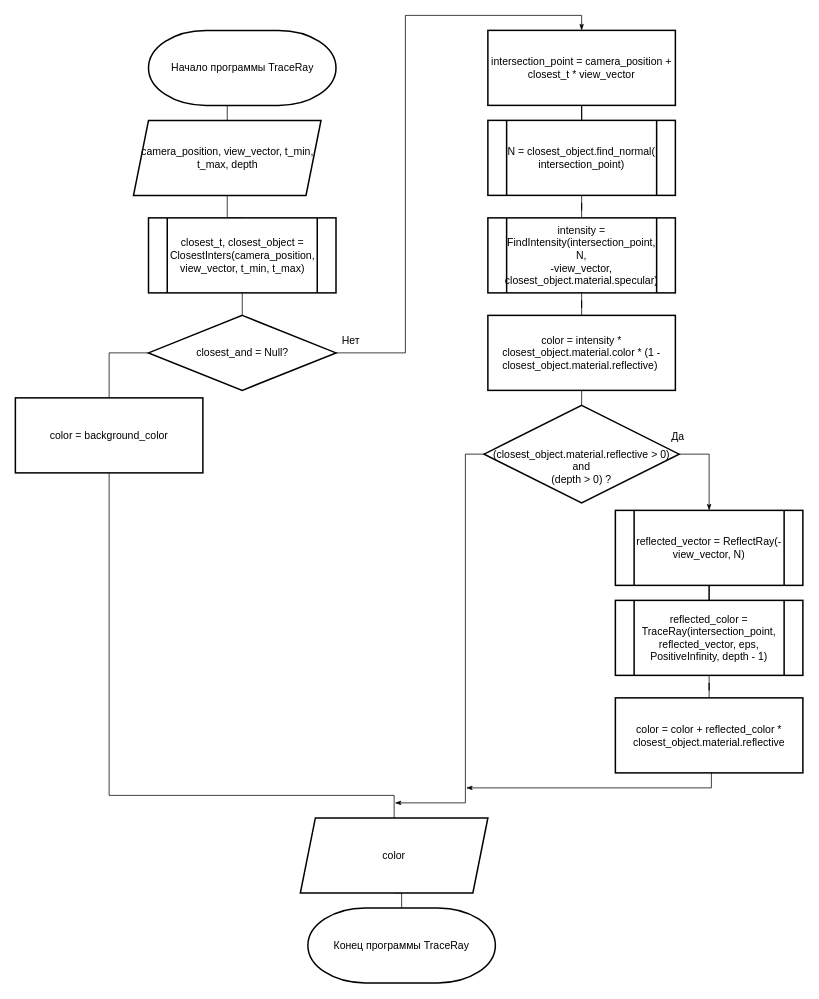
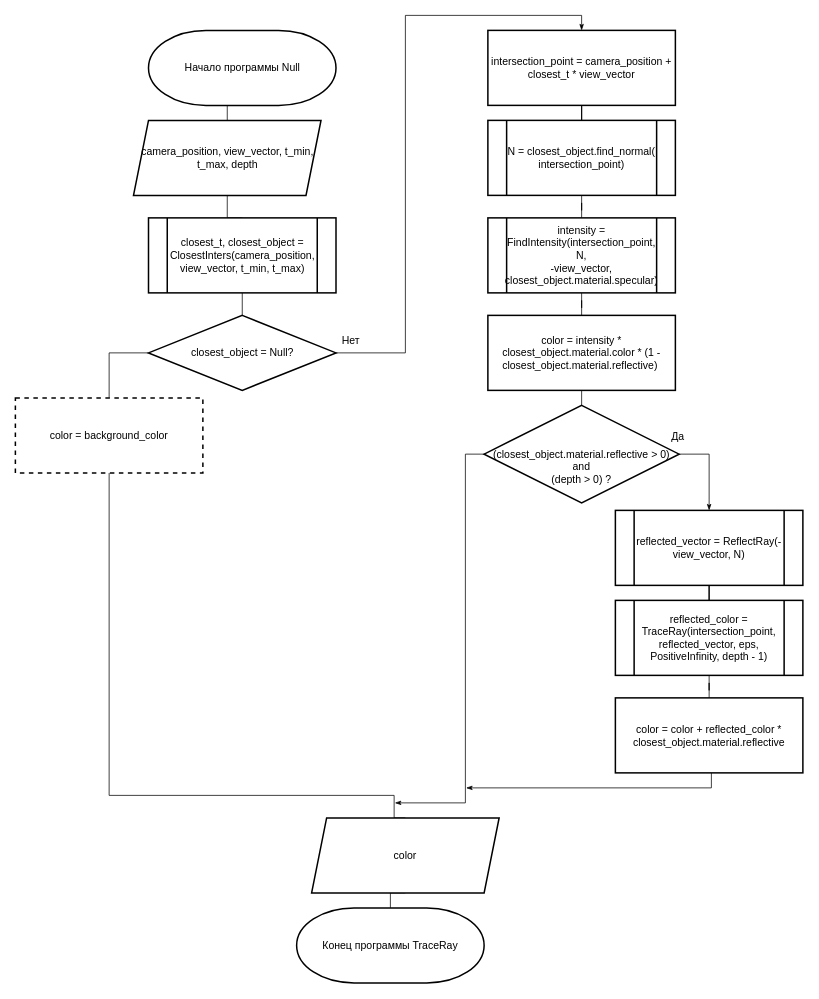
(243, 68) -> (243, 68)
(243, 353) -> (243, 353)
(109, 435) -> (109, 435)
(394, 855) -> (405, 855)
(402, 945) -> (390, 945)
